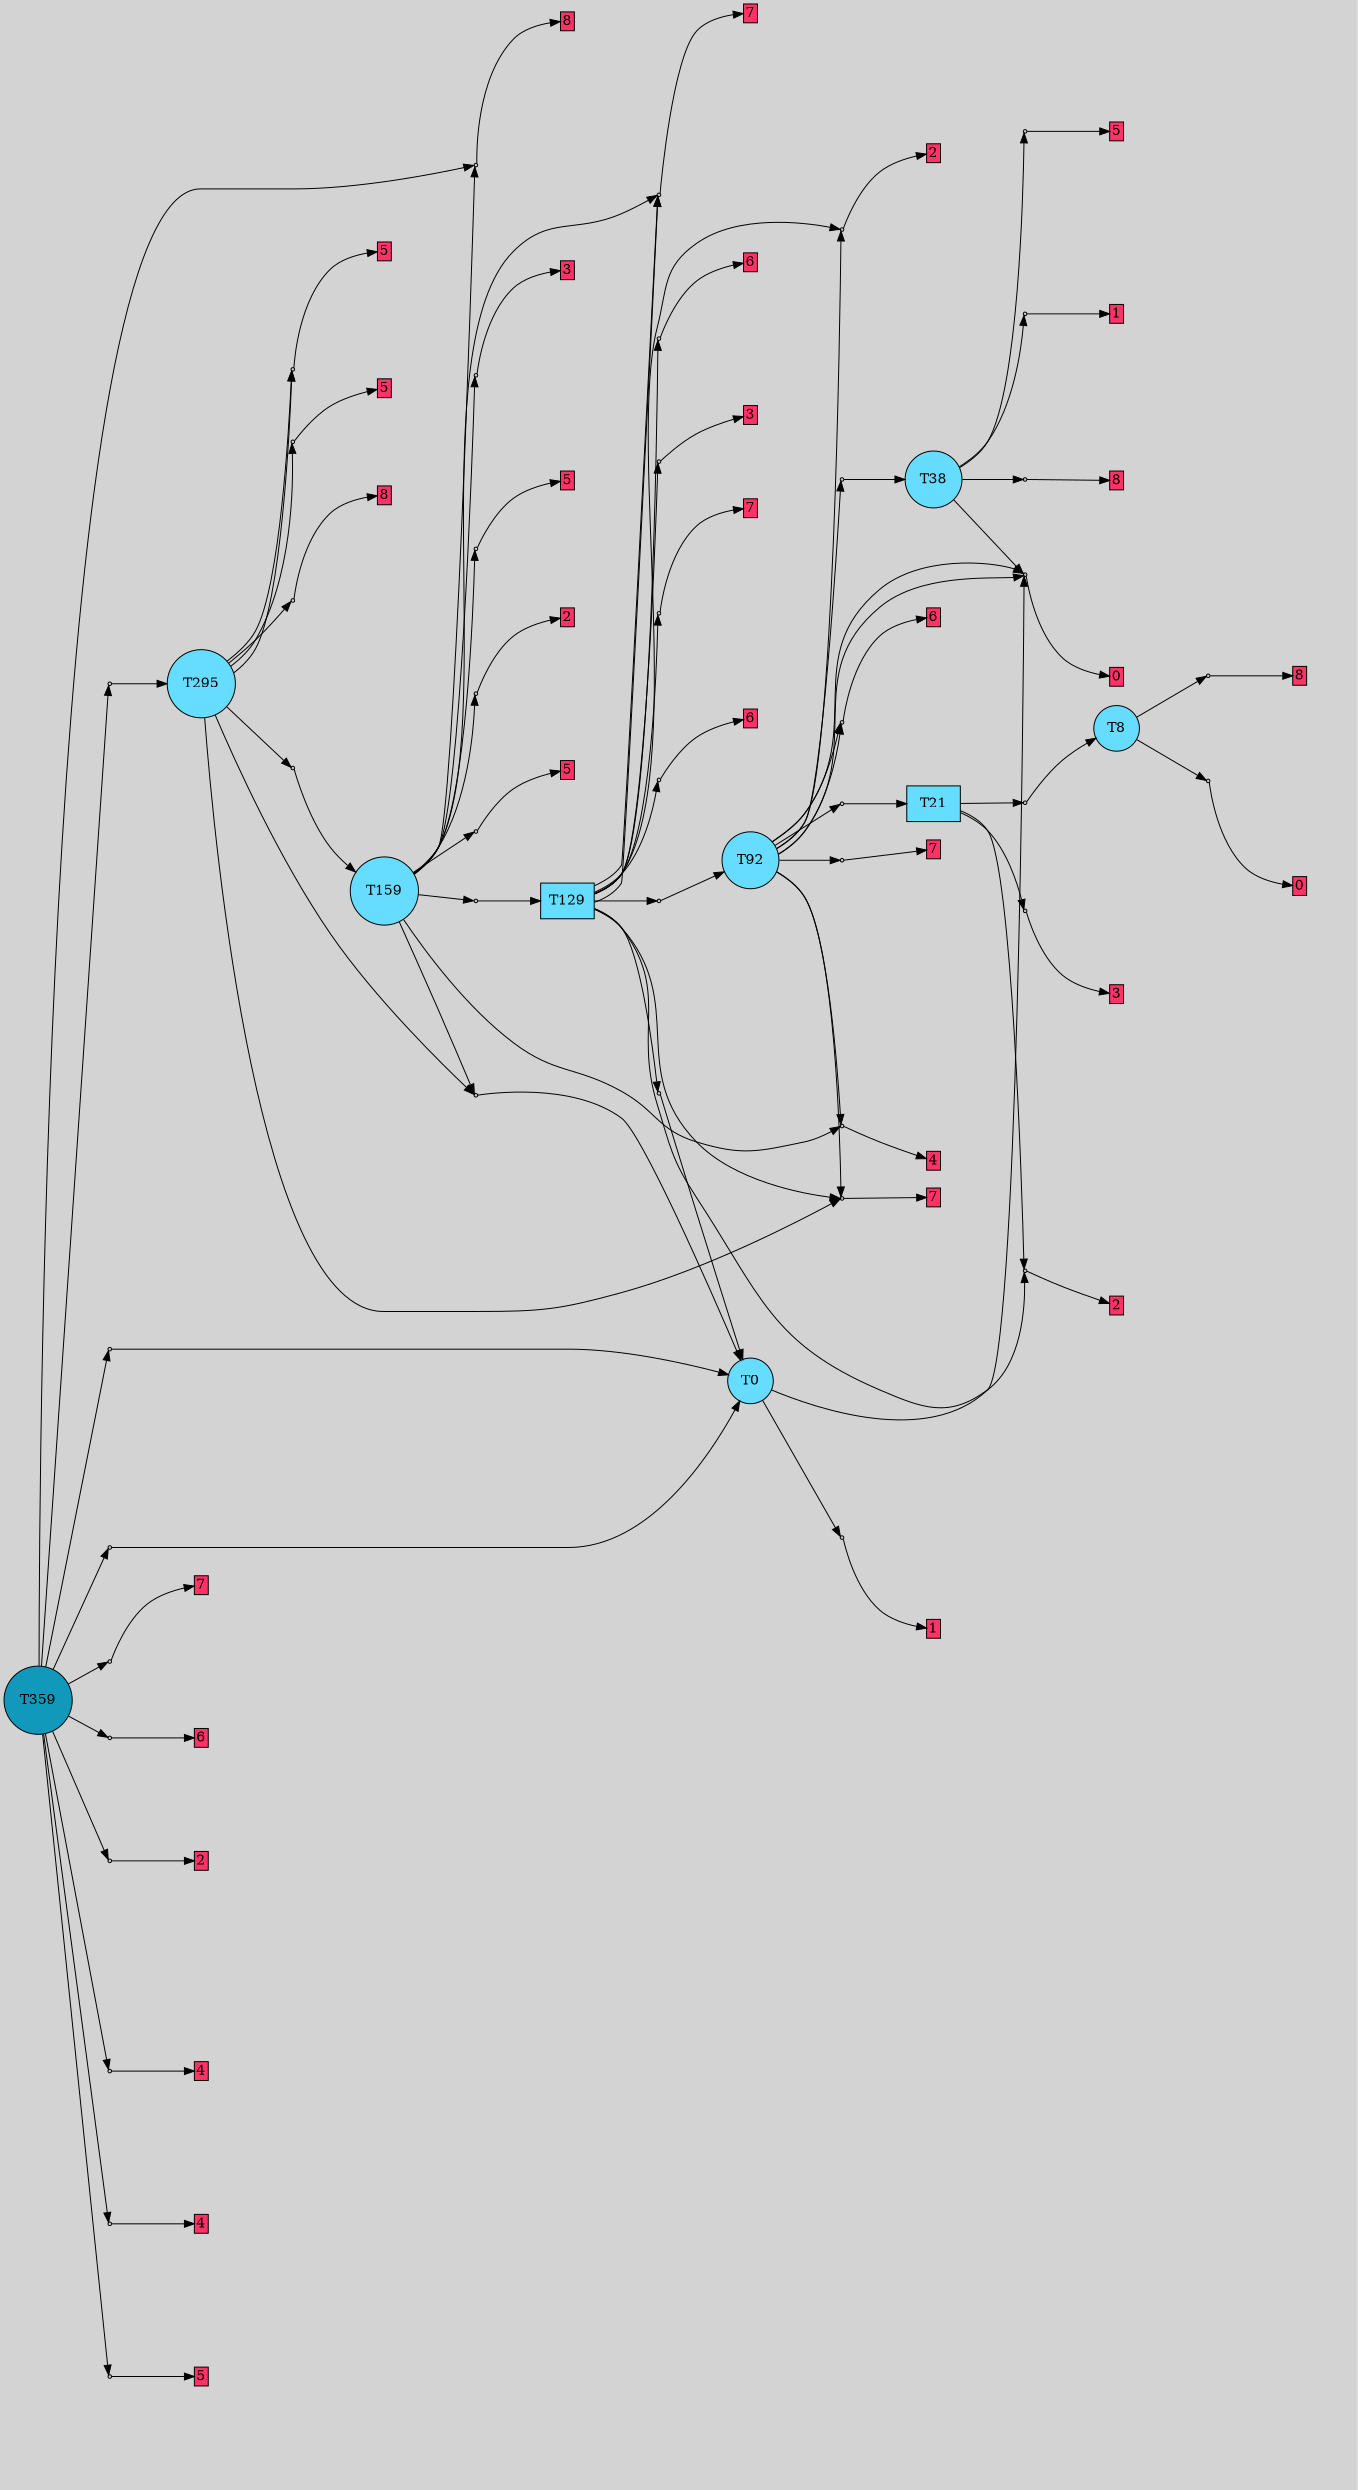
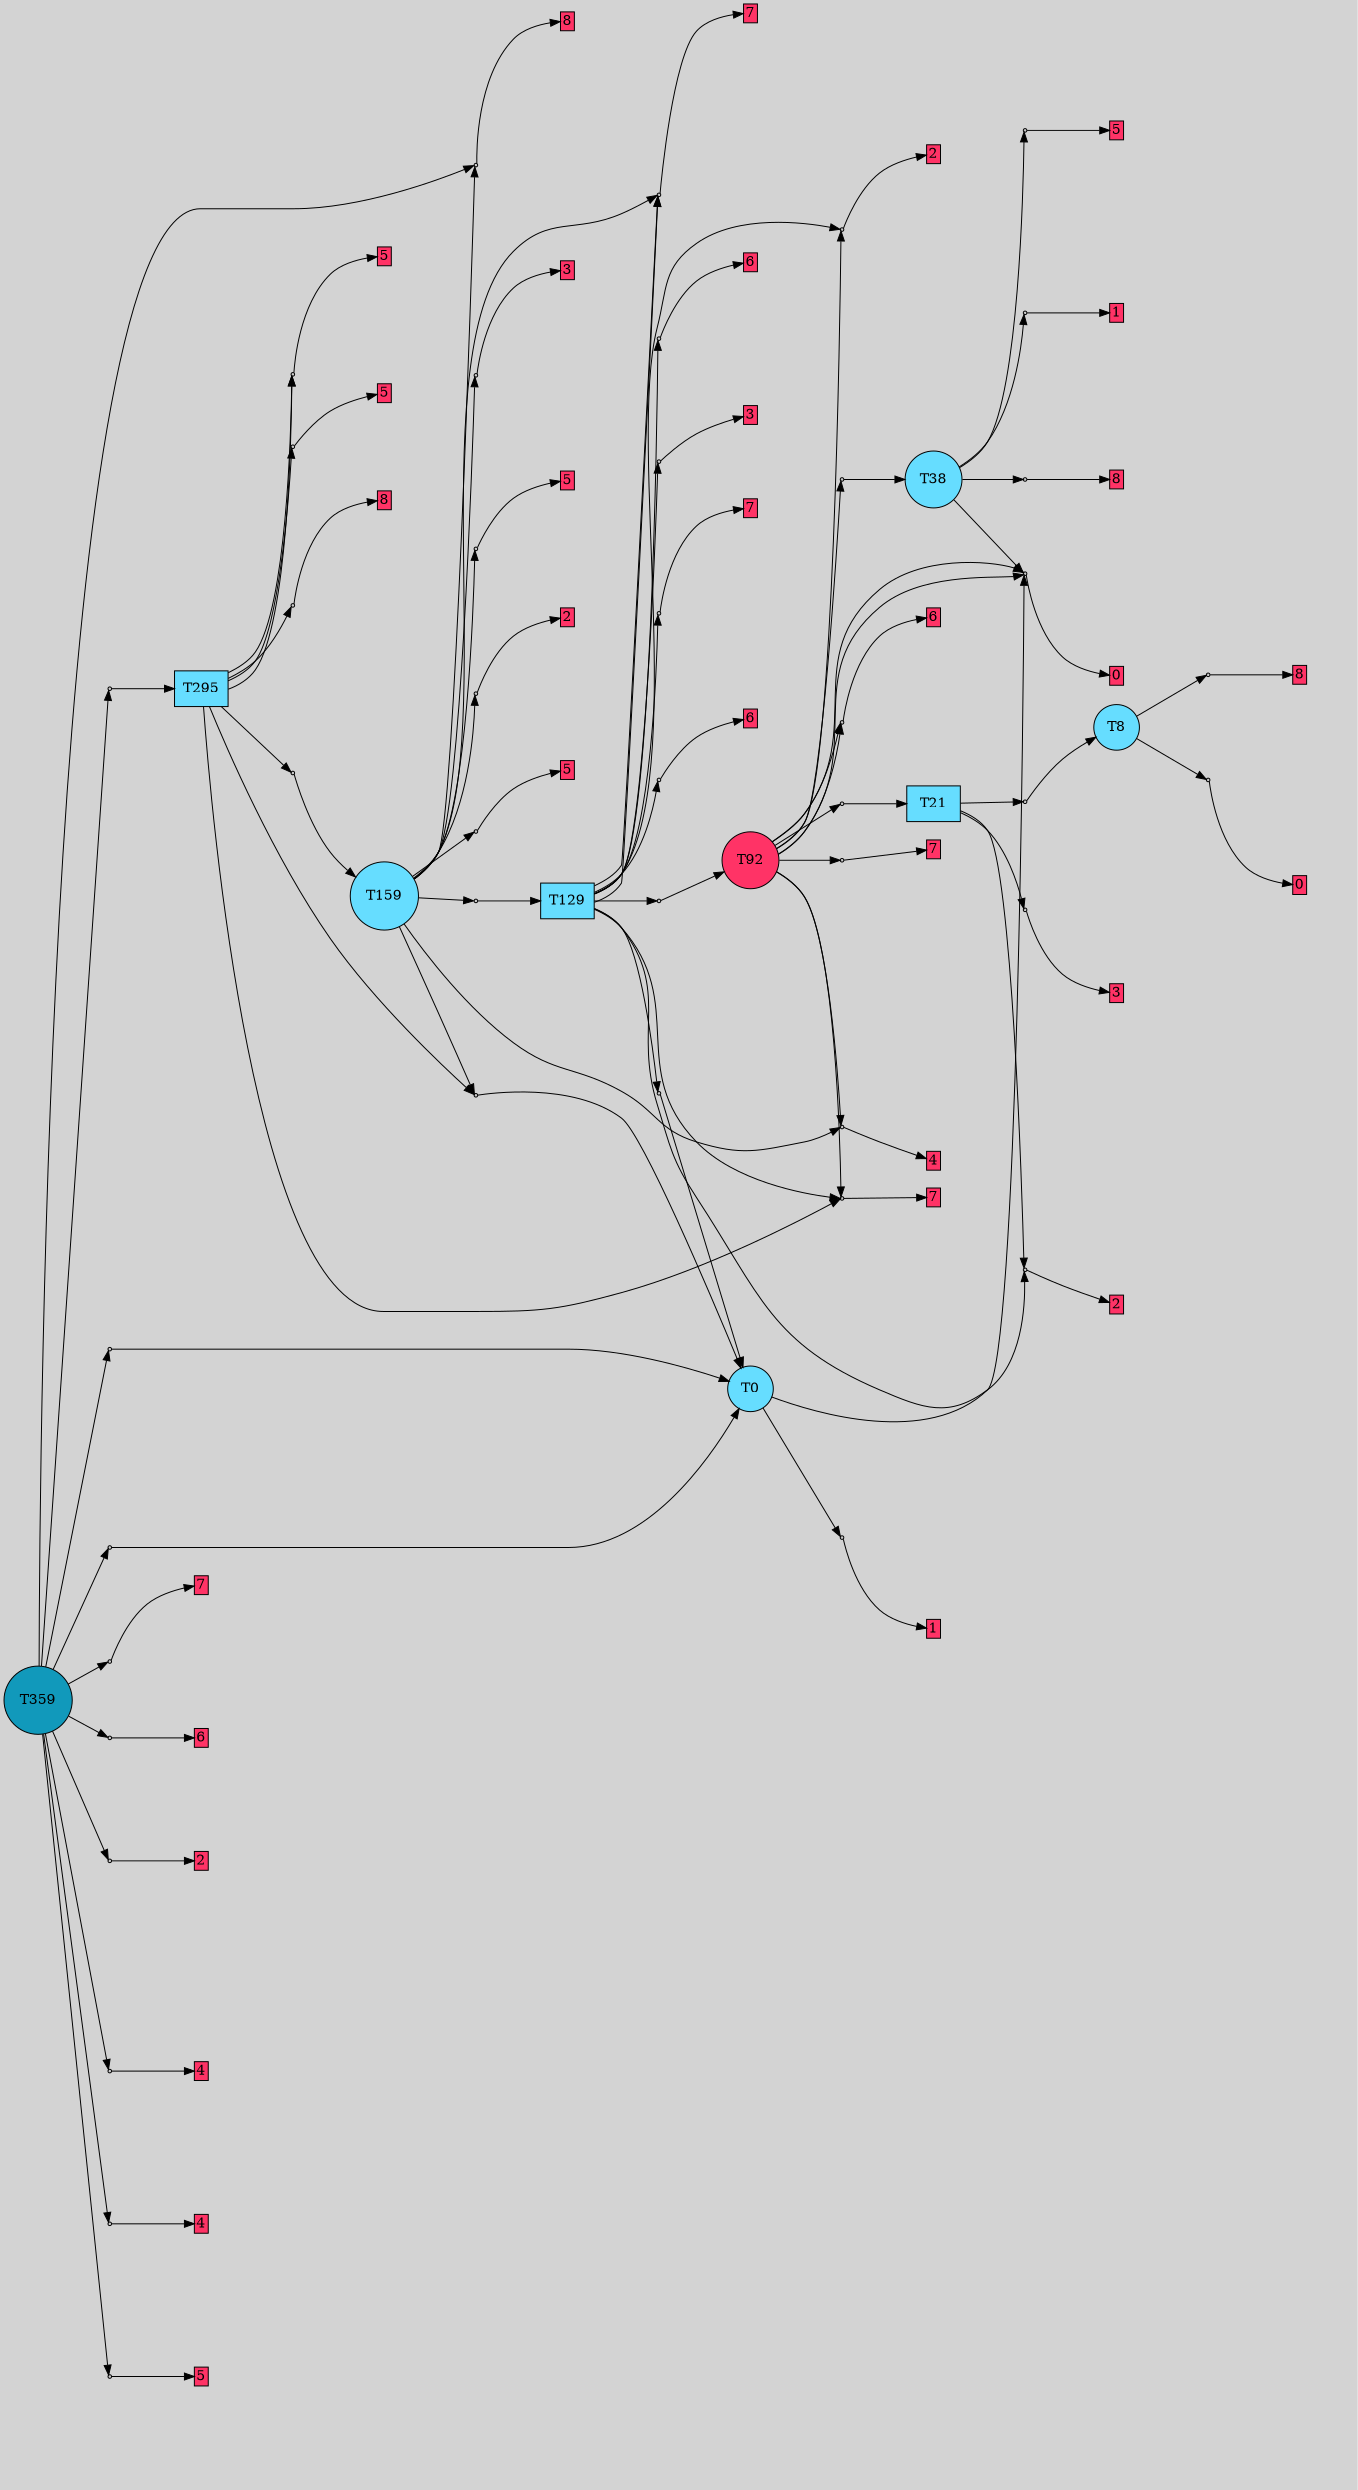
(201, 684) -> (201, 689)
(750, 860) -> (750, 860)
